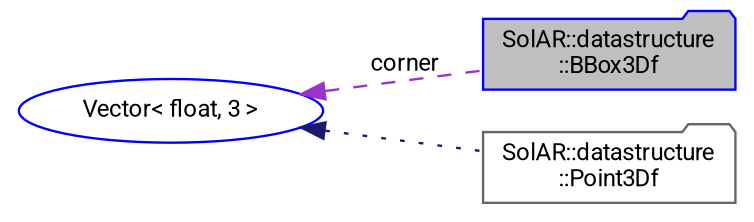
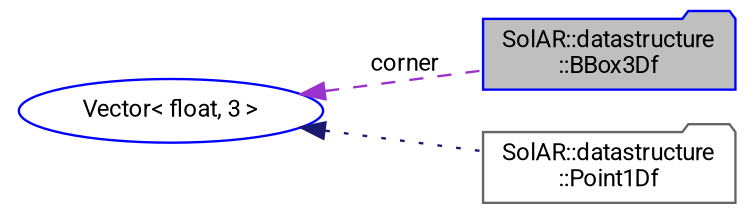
(609, 167) -> (609, 167)
